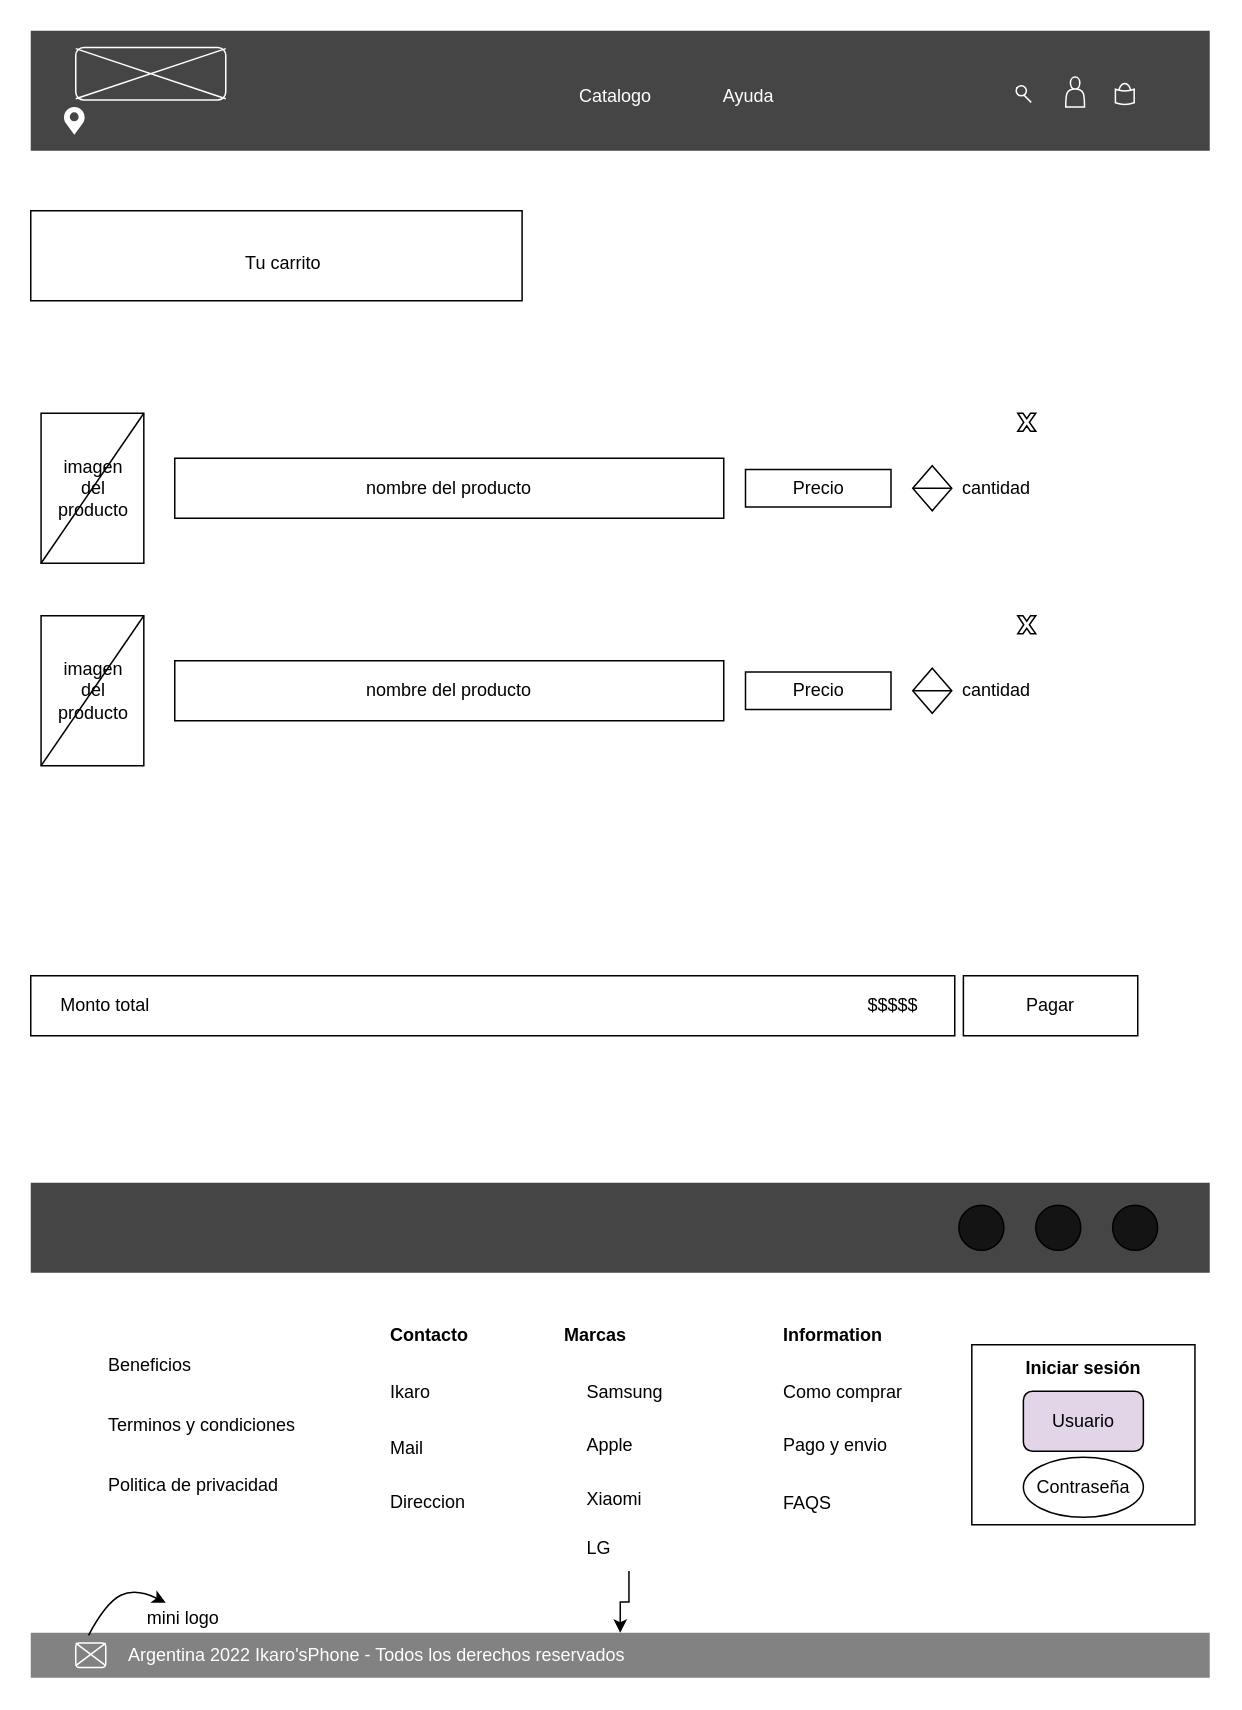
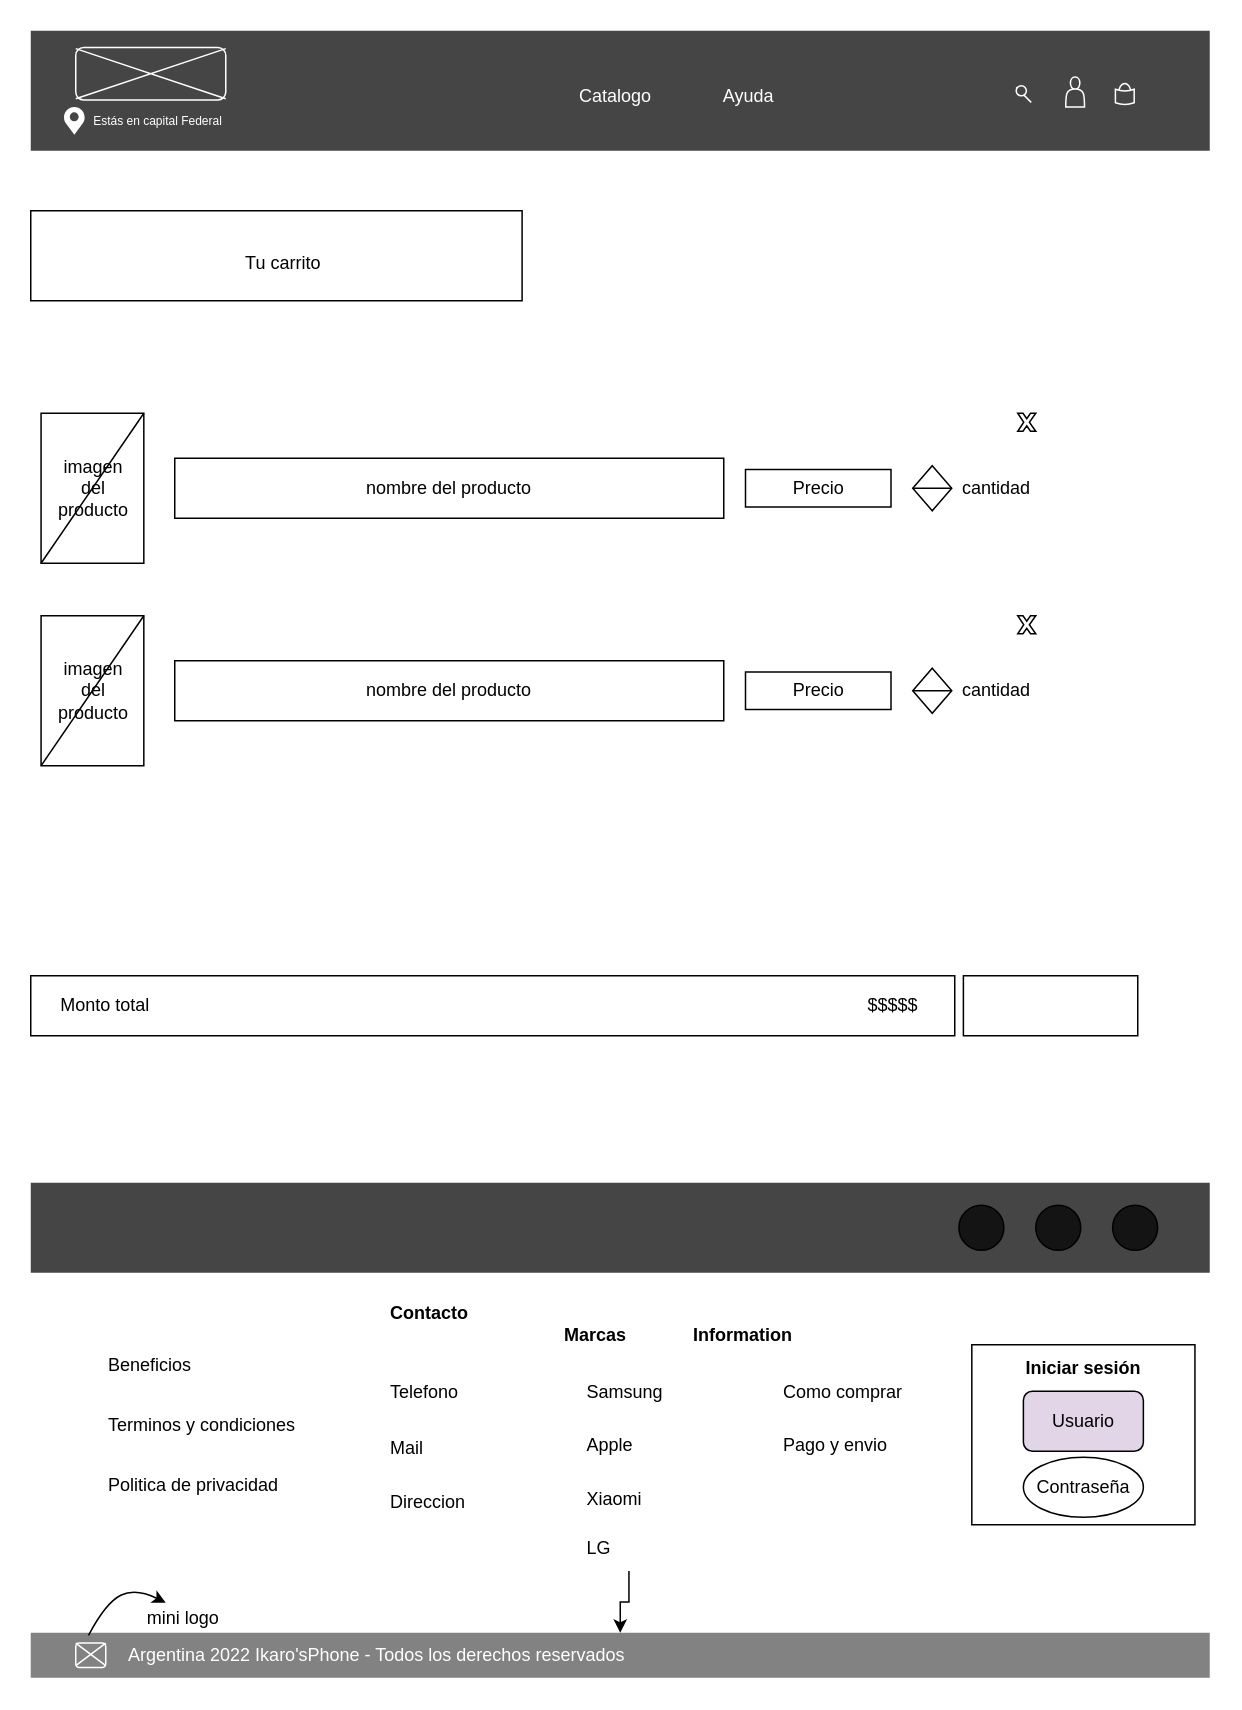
none -> (167, 120)
(1051, 1006) -> none
(433, 1336) -> (433, 1313)
(826, 1336) -> (736, 1336)
(416, 1393) -> (429, 1393)
(818, 1504) -> none
